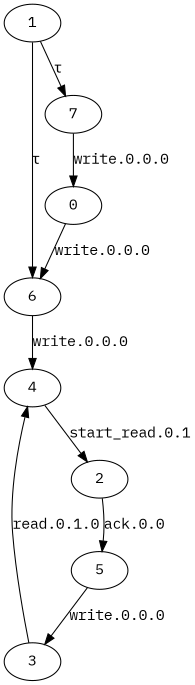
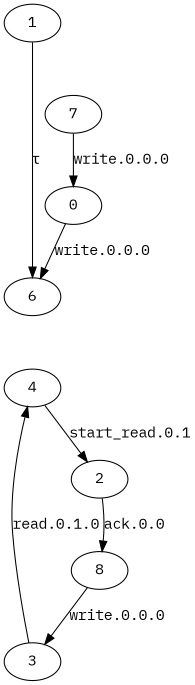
(51, 64) -> none
(33, 337) -> none
(100, 570) -> (100, 570)
